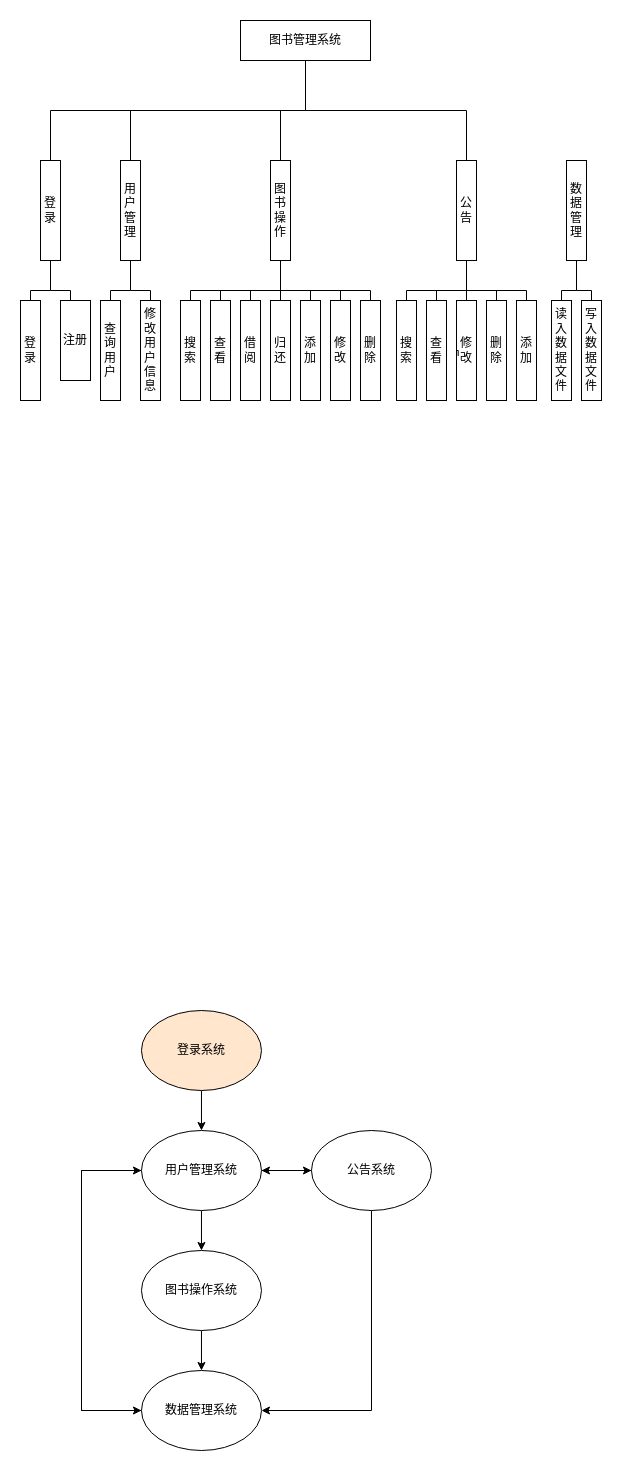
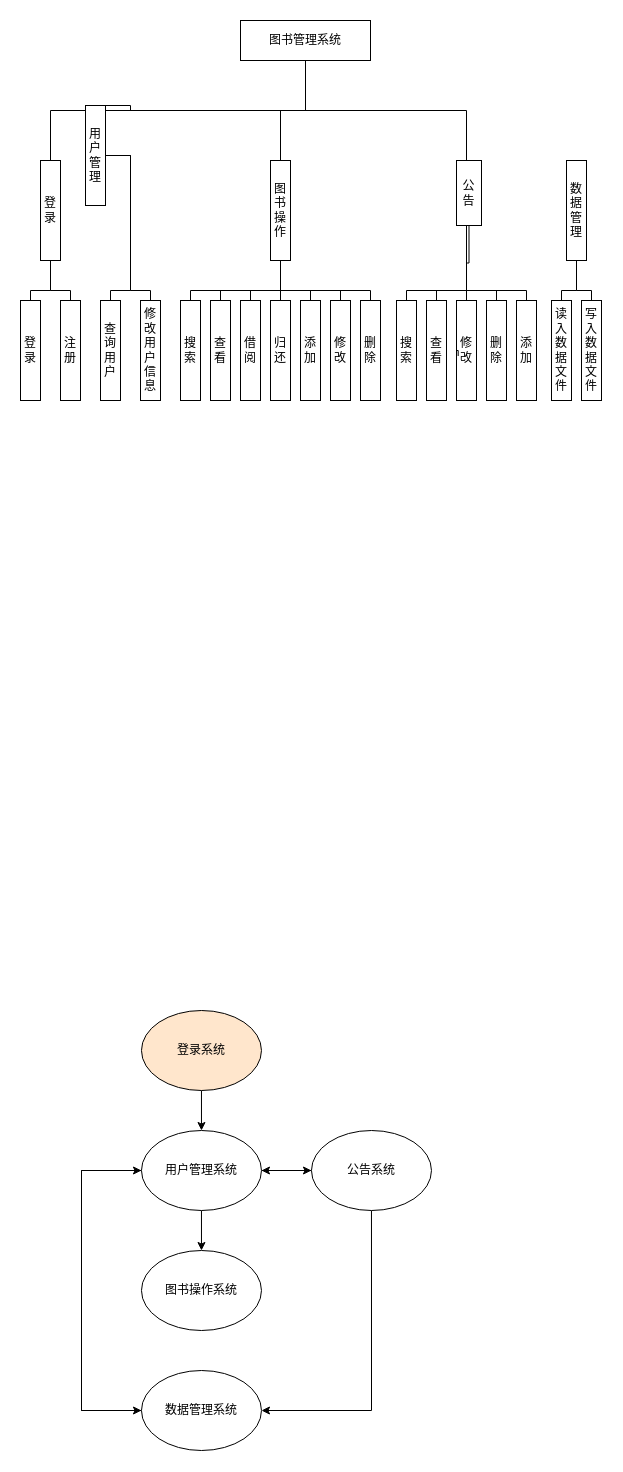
(131, 211) -> (96, 156)
(467, 211) -> (469, 193)
(76, 341) -> (71, 351)
(201, 1347) -> none
